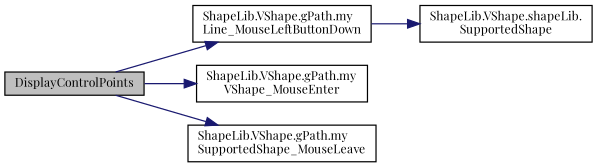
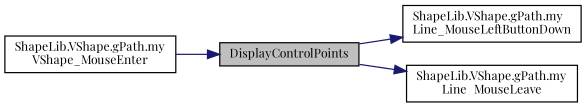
(506, 24) -> none
(164, 84) -> (192, 54)
(282, 143) -> (492, 84)
